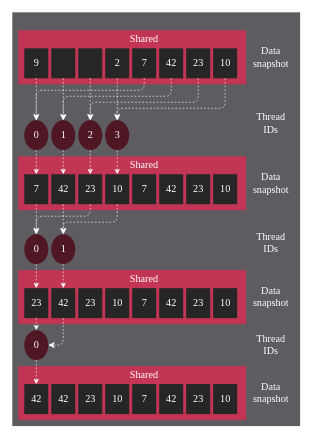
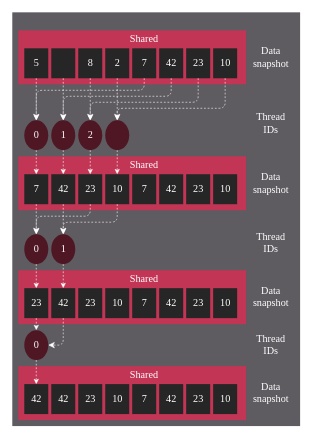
(37, 63) -> (37, 63)
none -> (90, 63)
(117, 135) -> none
